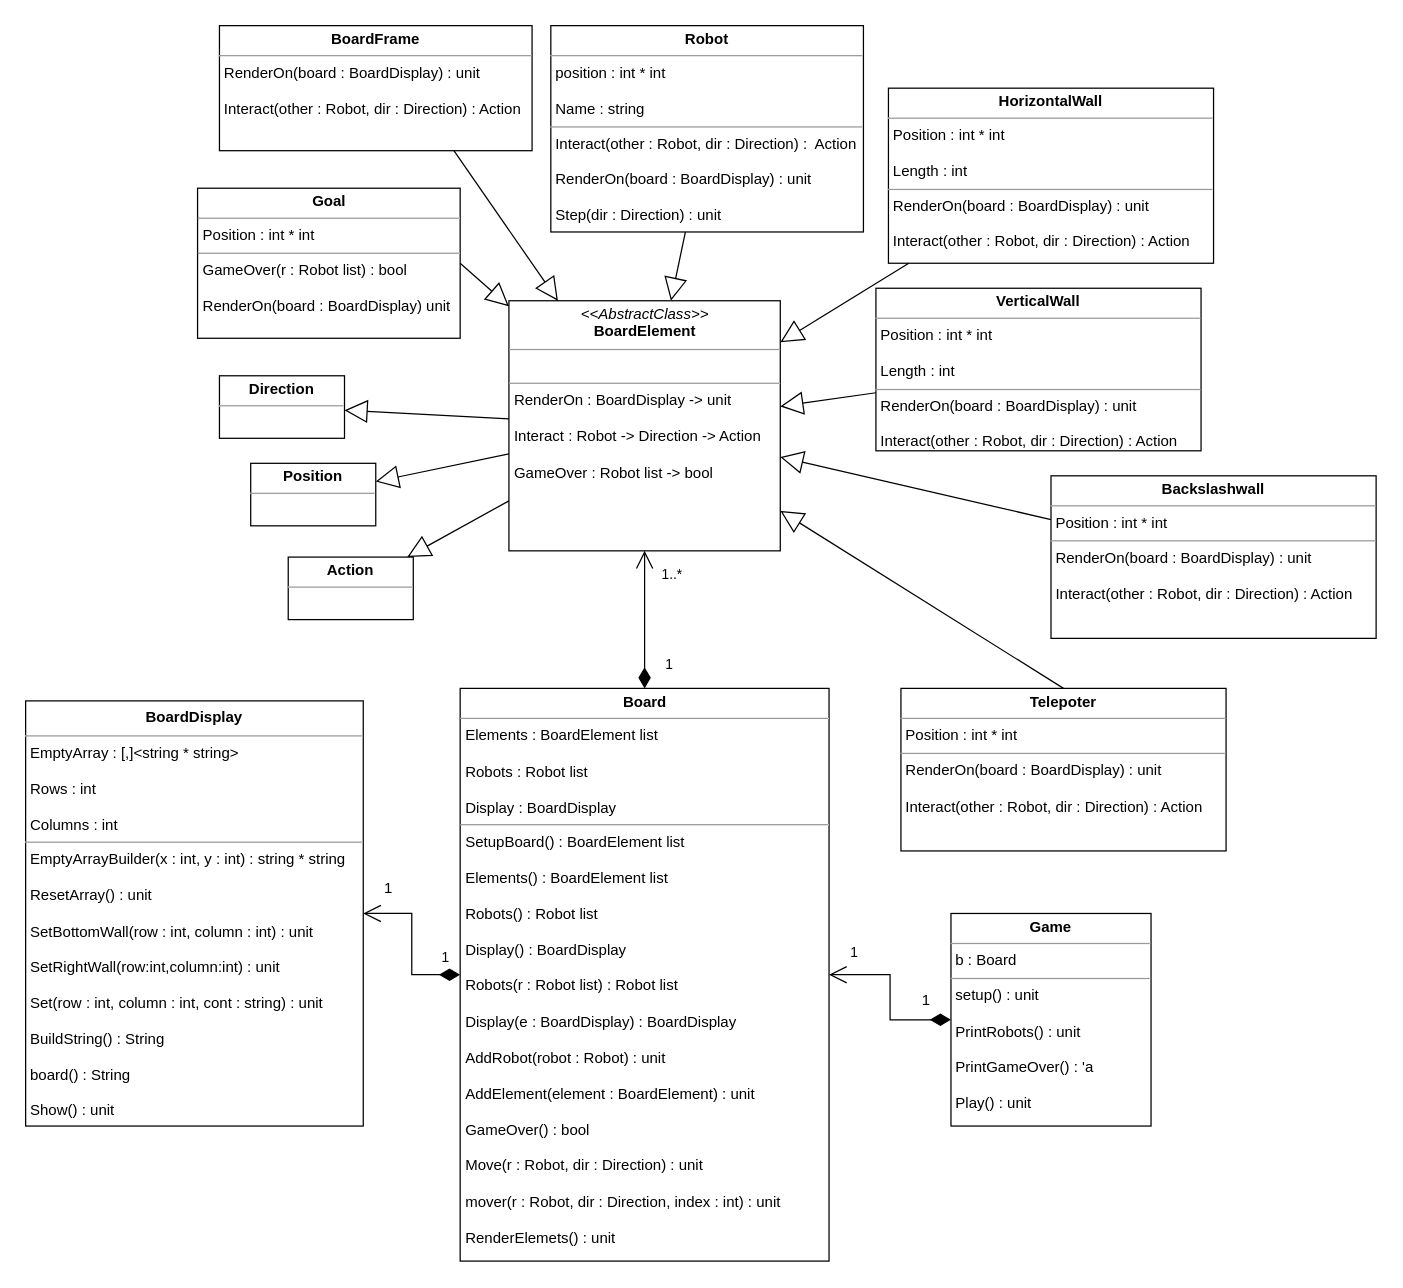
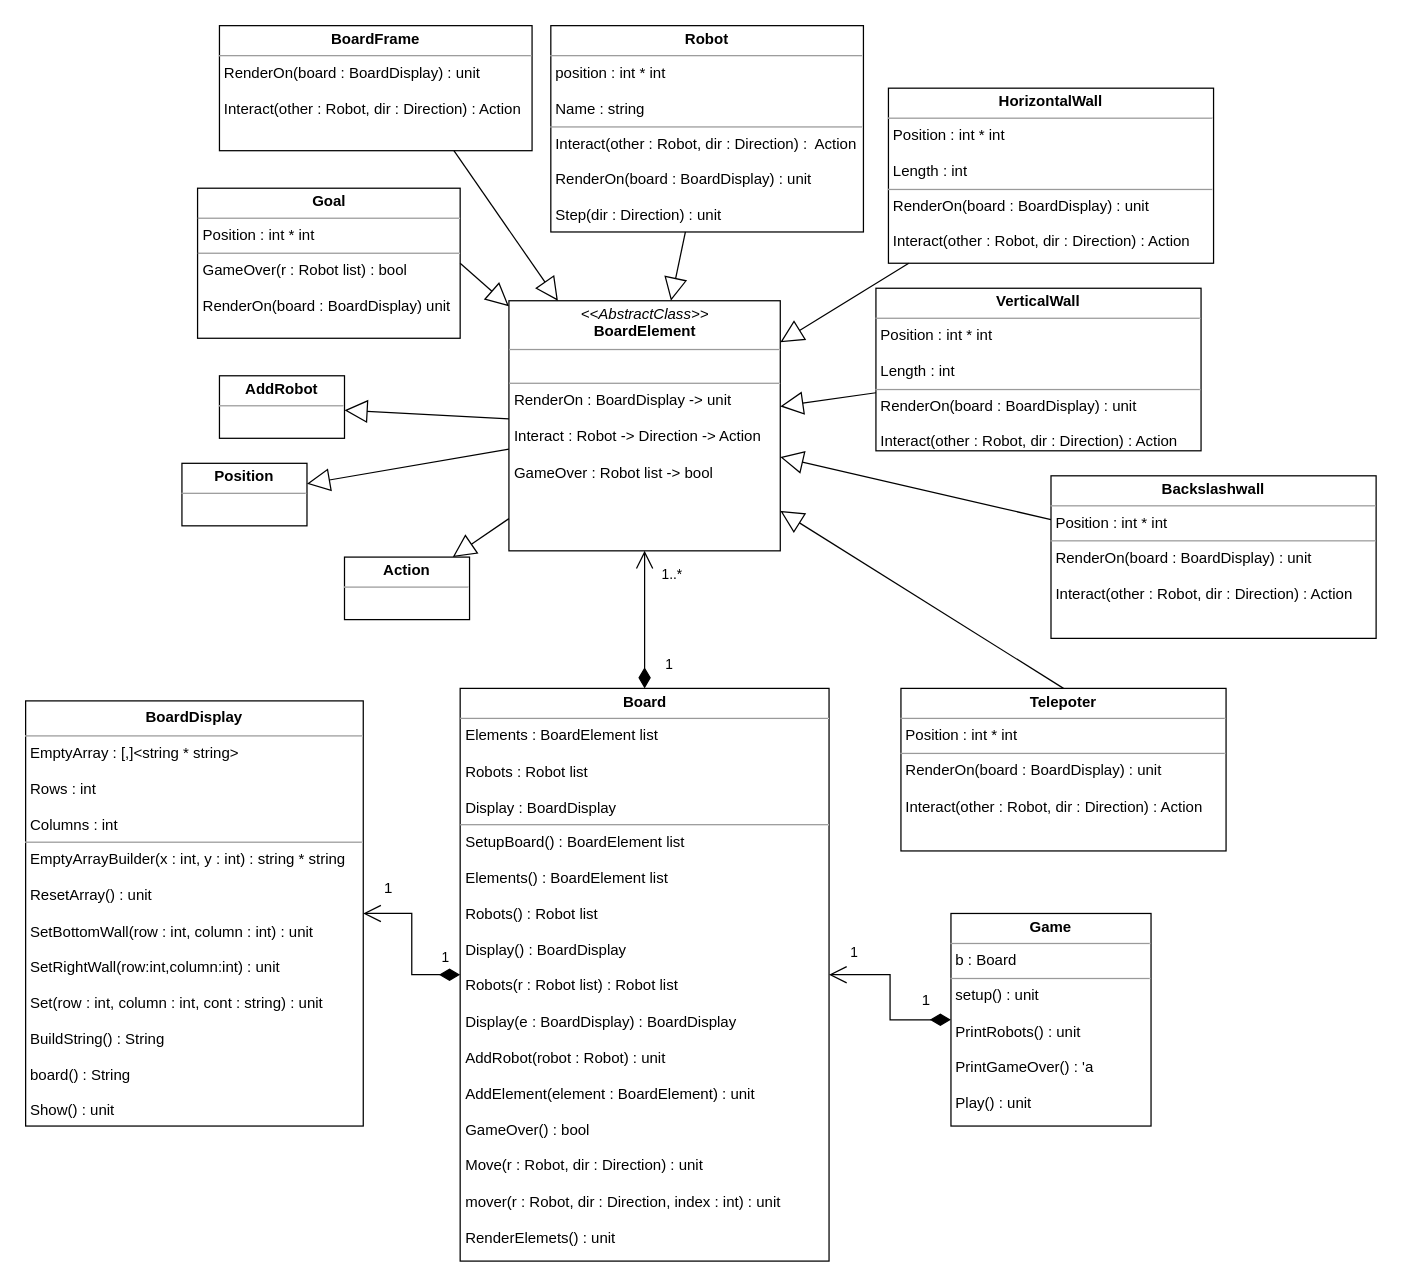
(253, 385) -> (253, 385)
(313, 494) -> (244, 494)
(351, 588) -> (407, 588)
